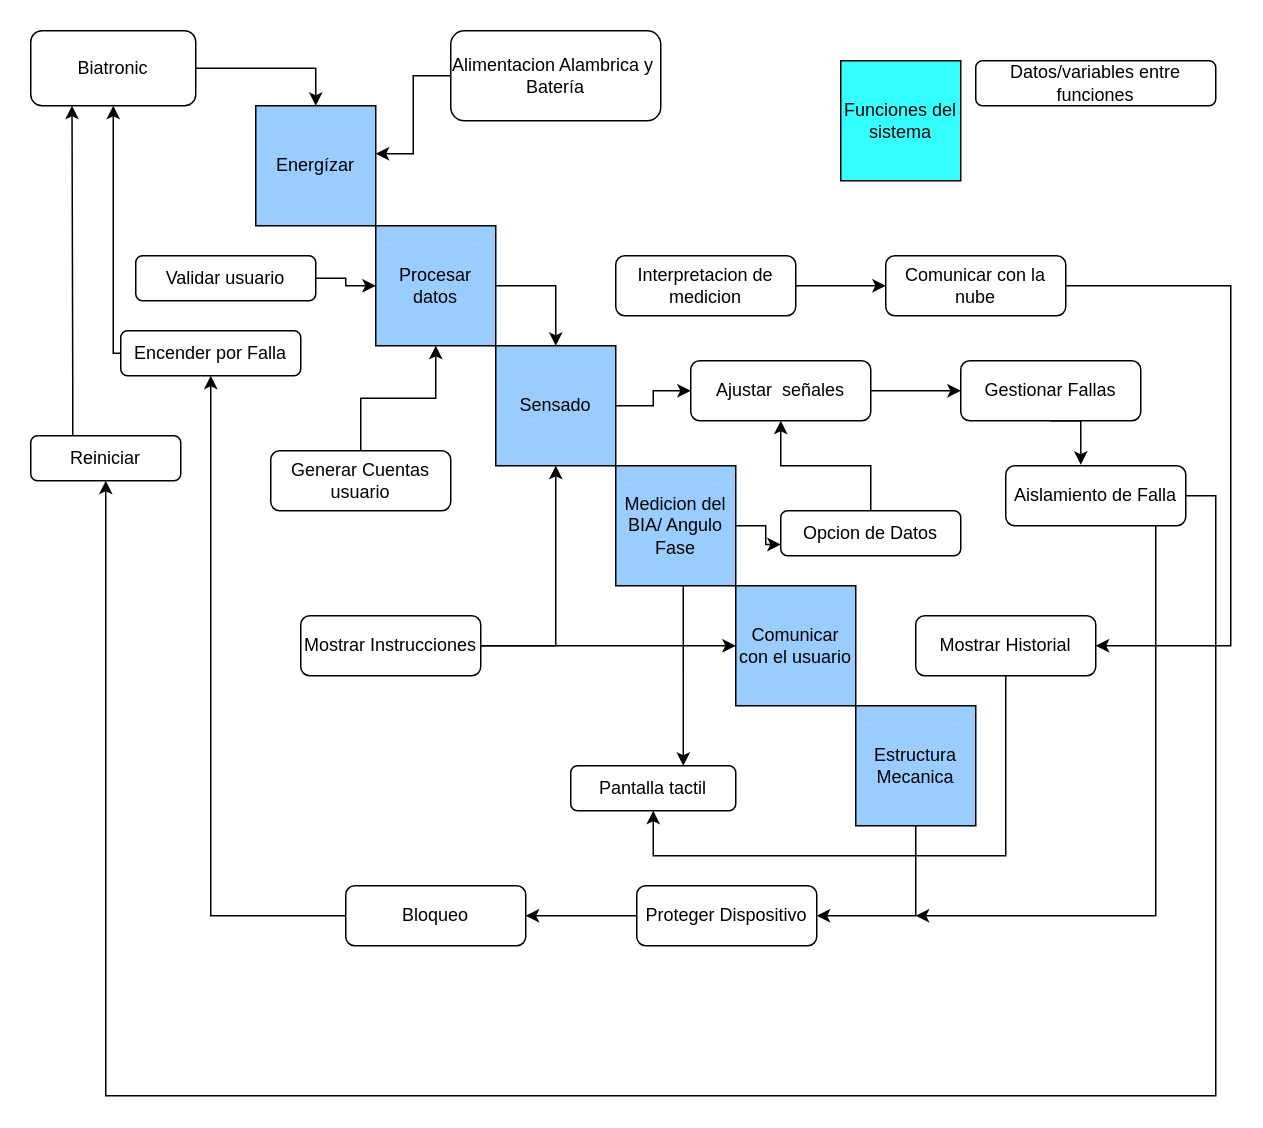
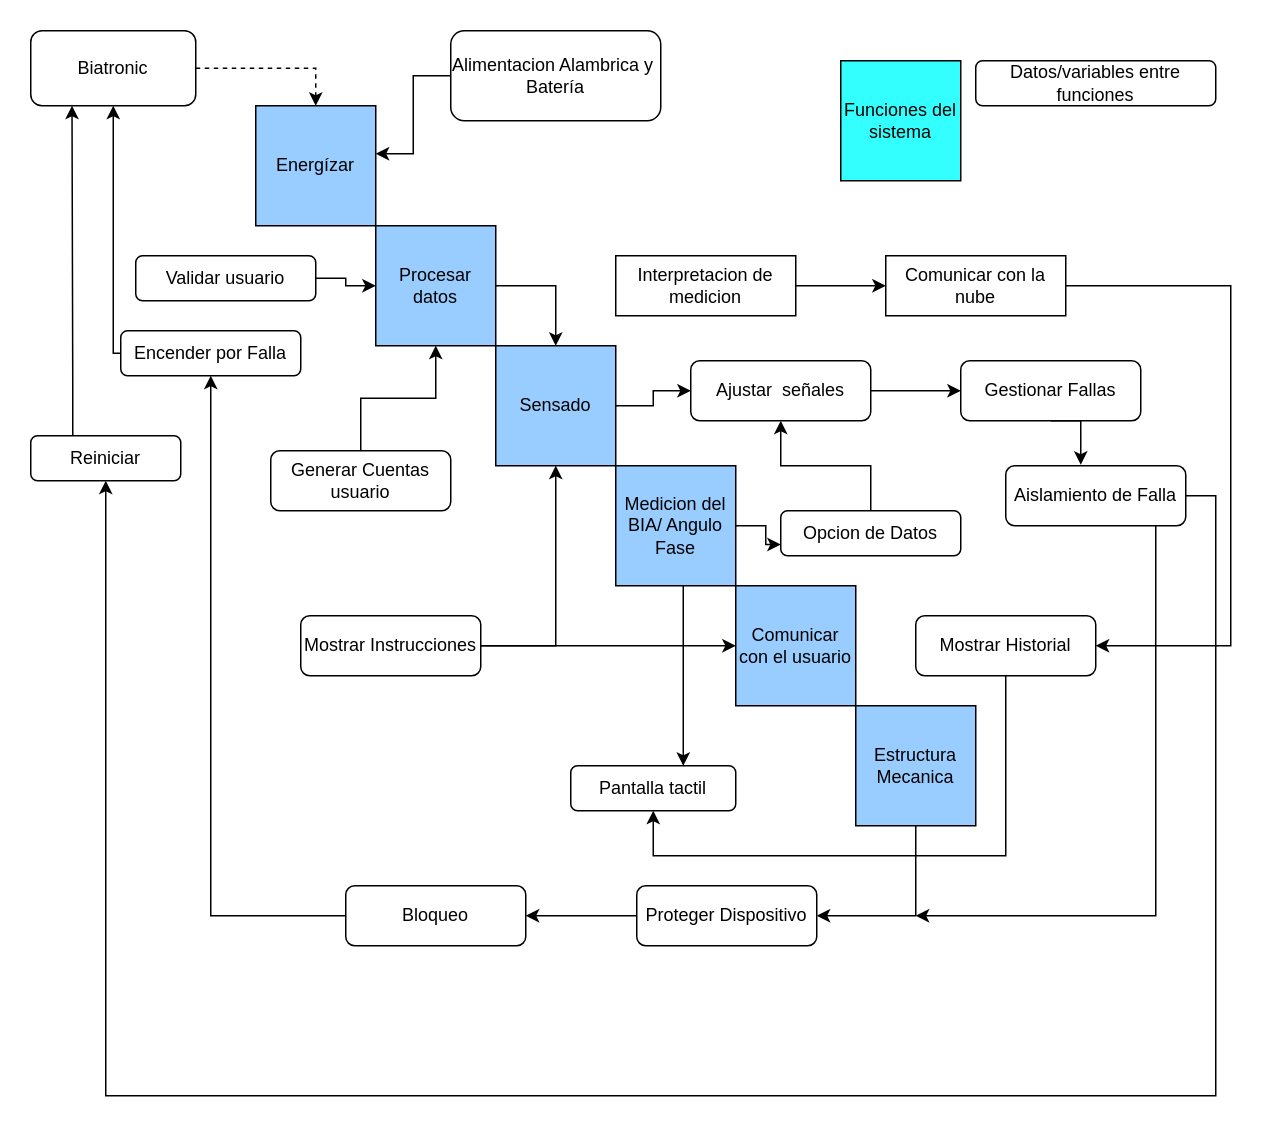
(269, 68) -> (269, 68)
(706, 286) -> (706, 286)
(976, 286) -> (976, 286)
